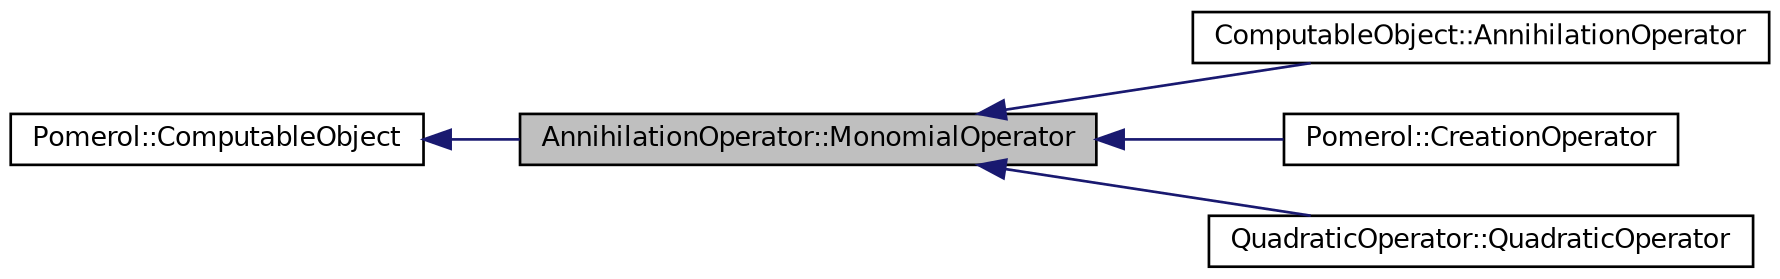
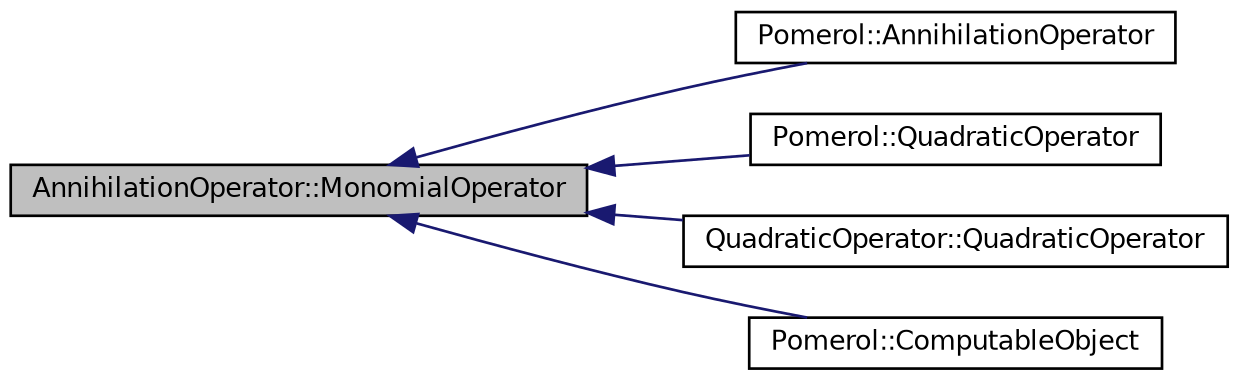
(1481, 38) -> (956, 38)
(485, 139) -> (611, 275)
(1481, 139) -> (956, 139)
